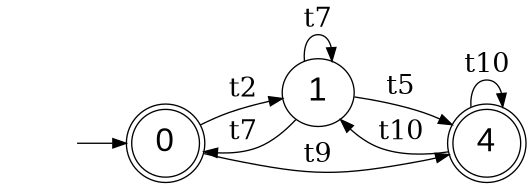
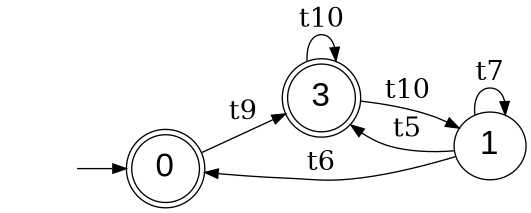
(234, 111) -> none
(244, 133) -> (321, 163)
(487, 143) -> (321, 98)
